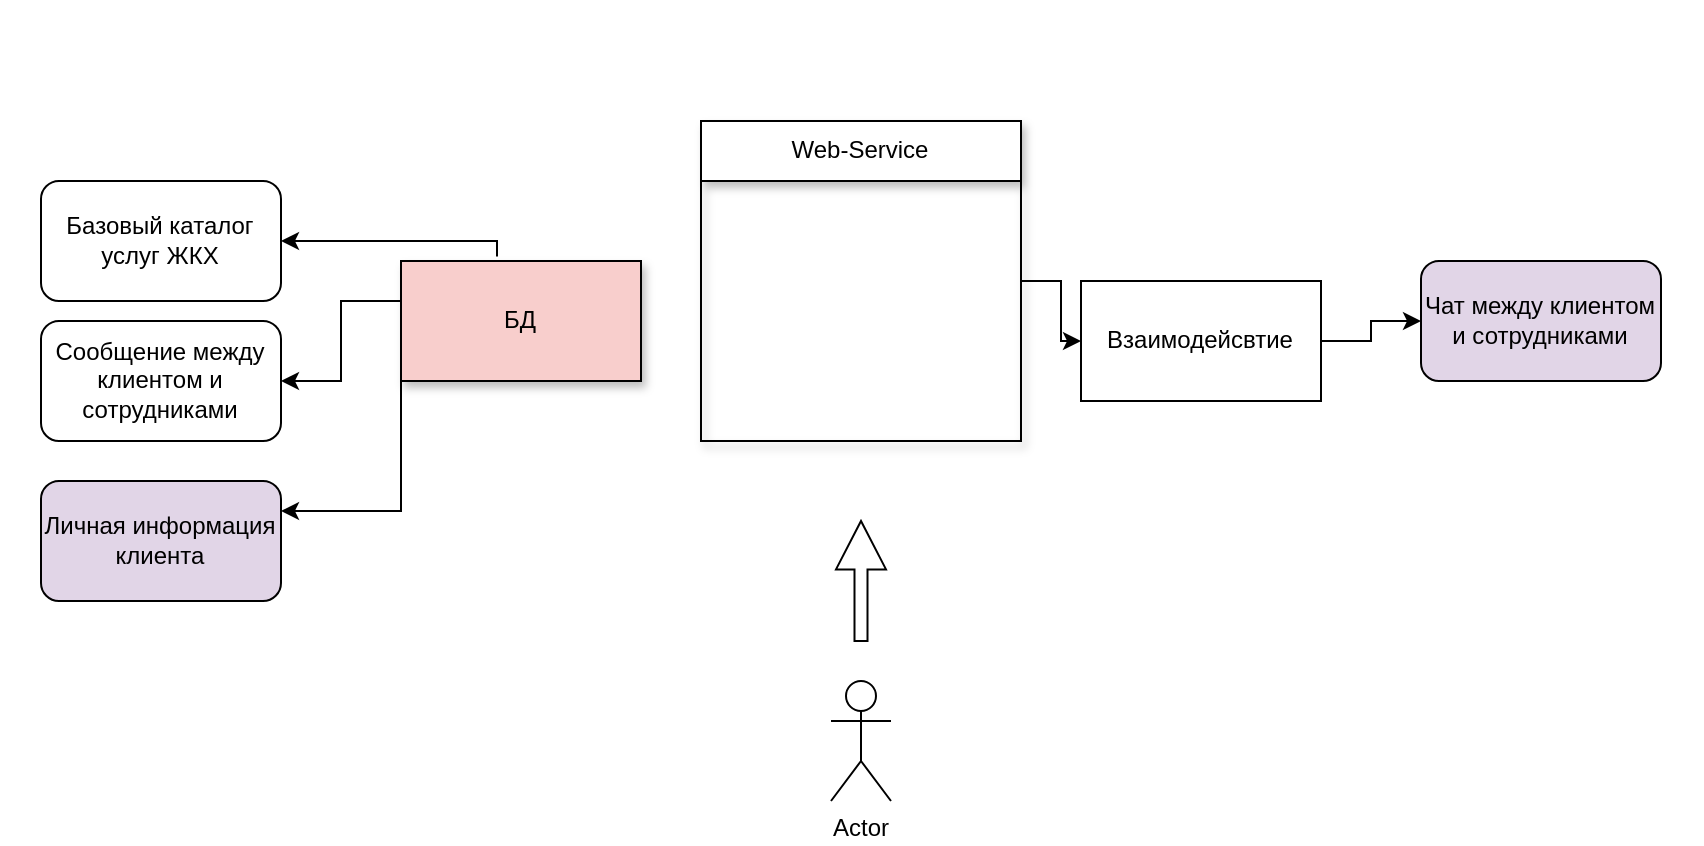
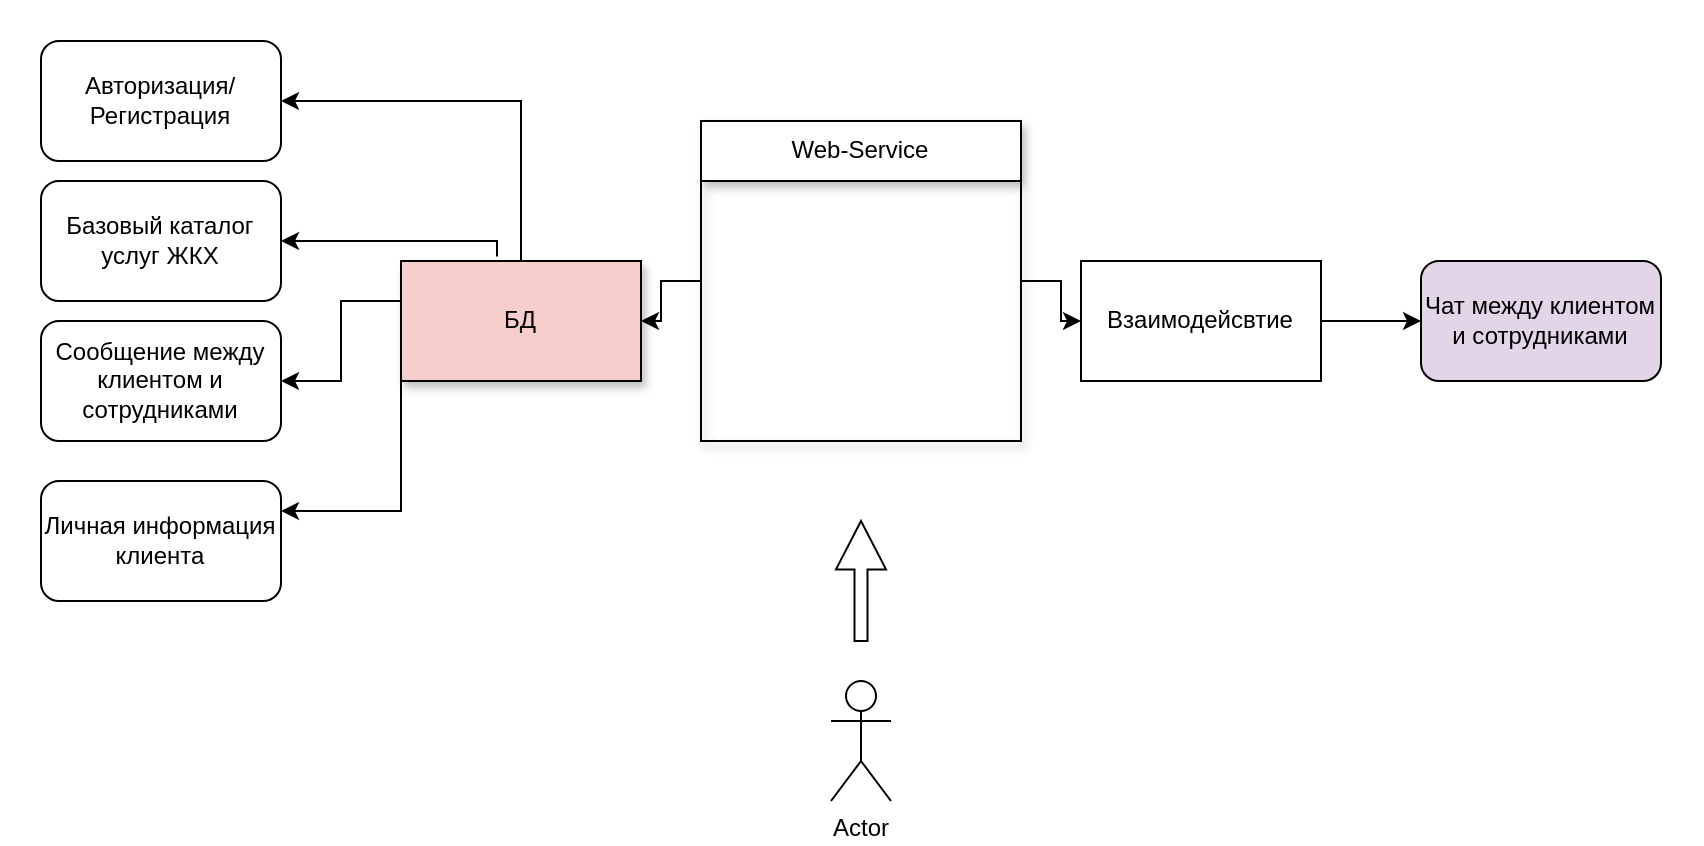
none -> (161, 101)
none -> (488, 101)
none -> (661, 286)
(1201, 341) -> (1201, 321)
(161, 541) -> (161, 541)
